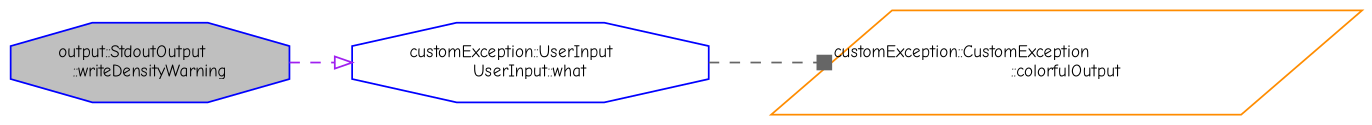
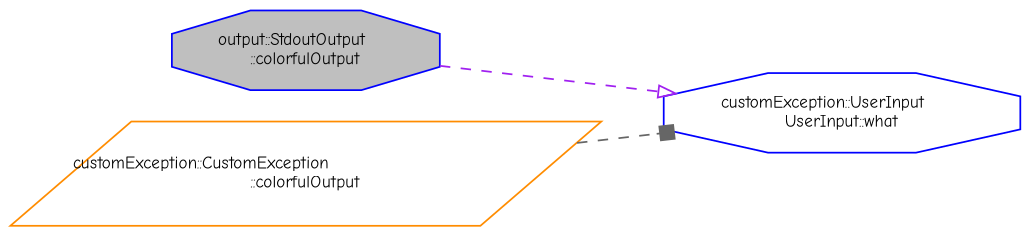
(150, 63) -> (306, 50)
(761, 63) -> (617, 138)
